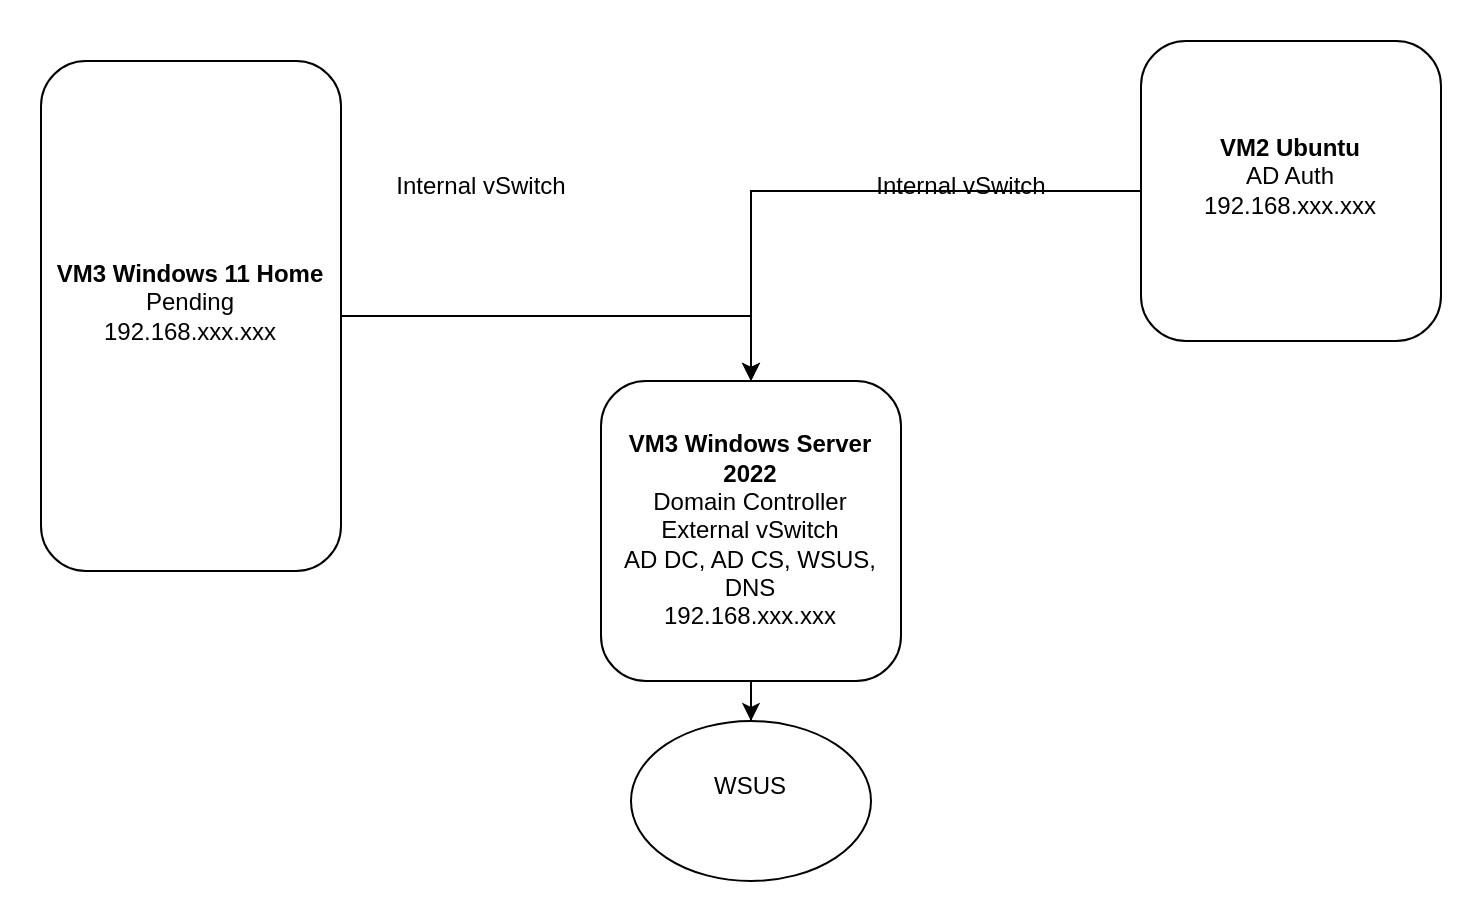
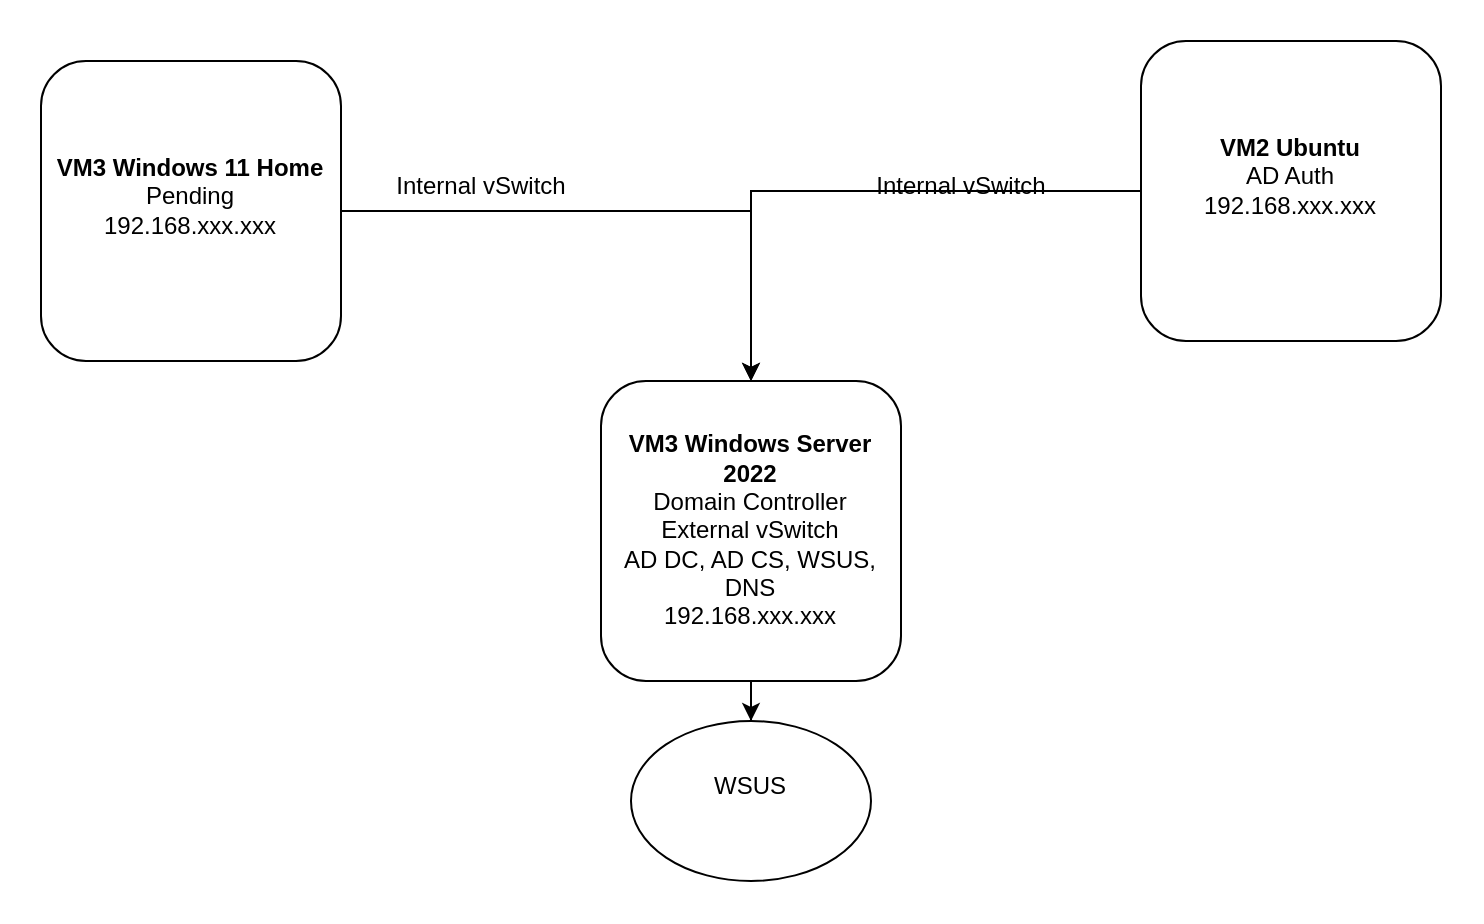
(191, 316) -> (191, 211)
